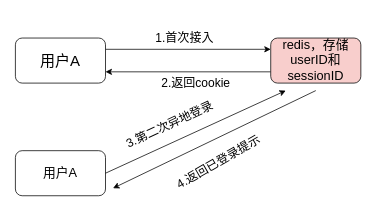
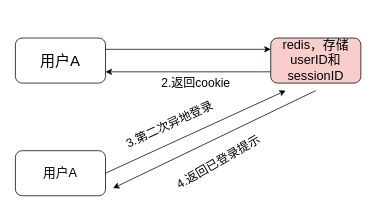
(184, 34) -> none
